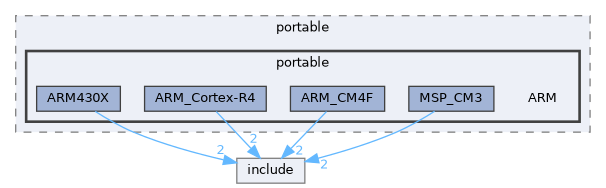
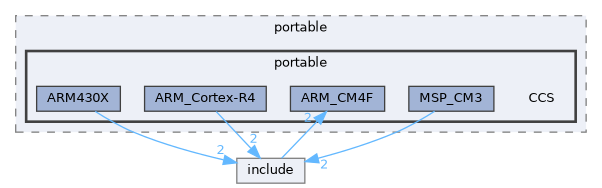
(543, 99) -> (542, 99)
(309, 130) -> (299, 141)
